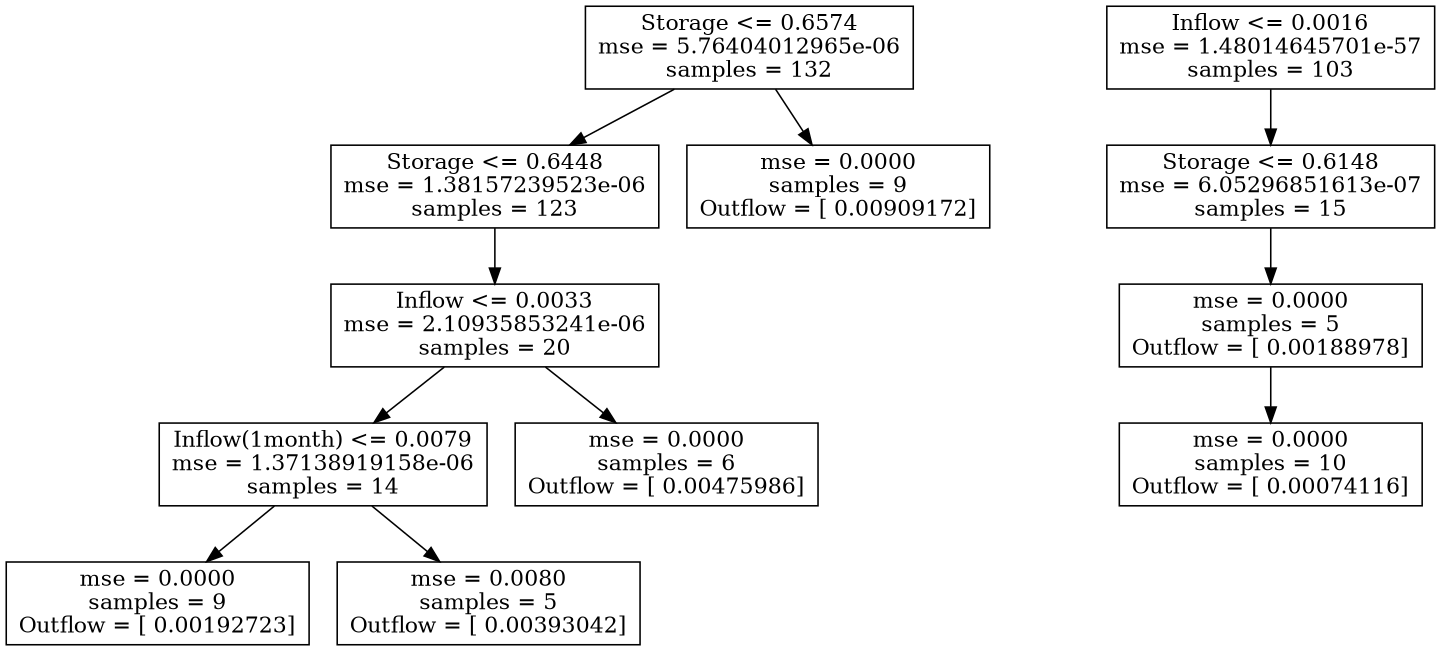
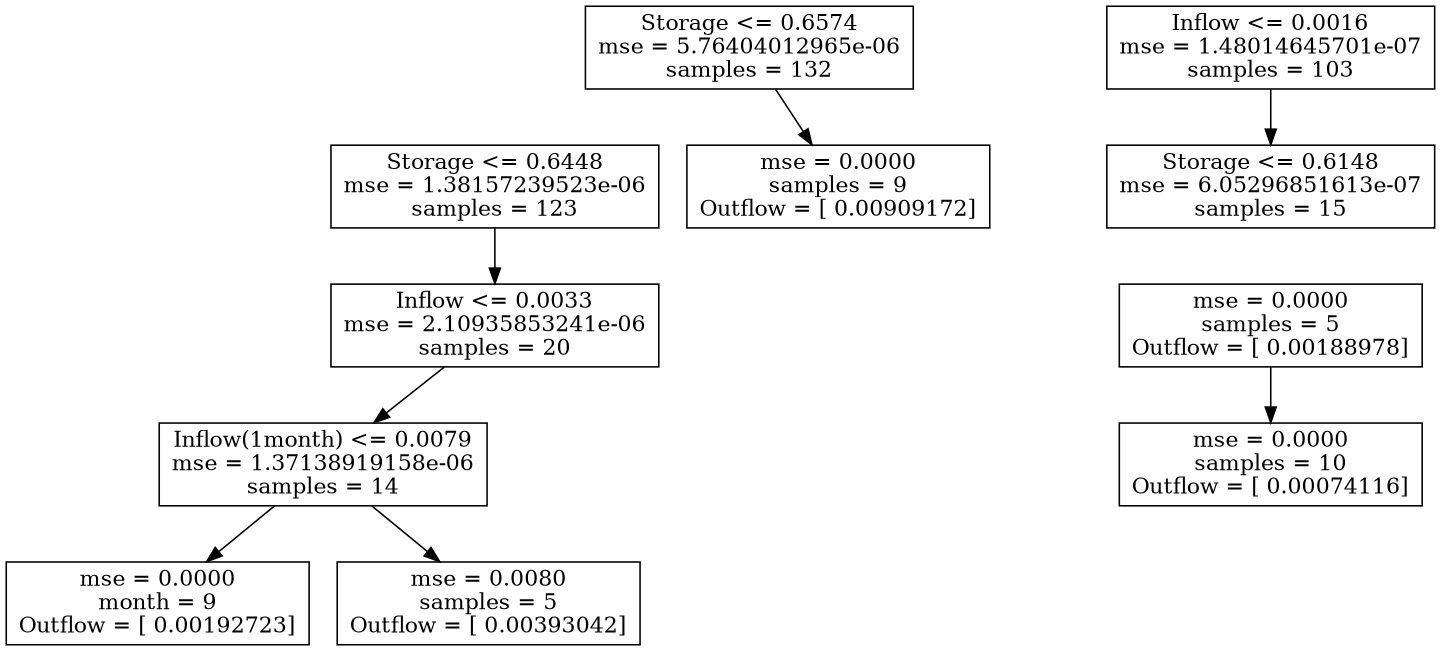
(1271, 48) -> (1271, 48)
(629, 113) -> none
(1271, 248) -> none
(667, 464) -> none
(158, 603) -> (158, 603)
